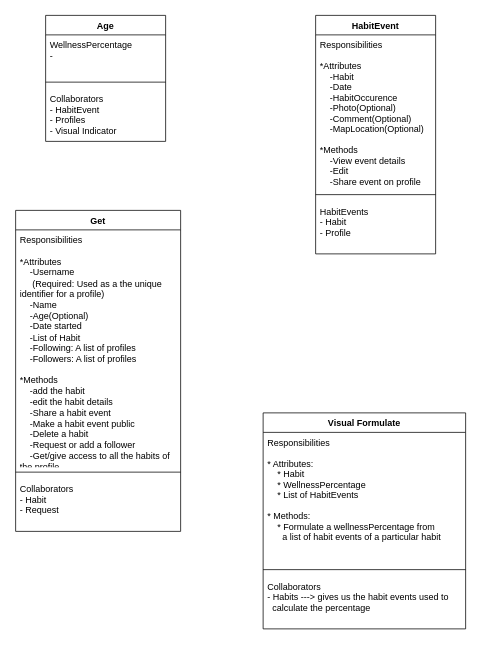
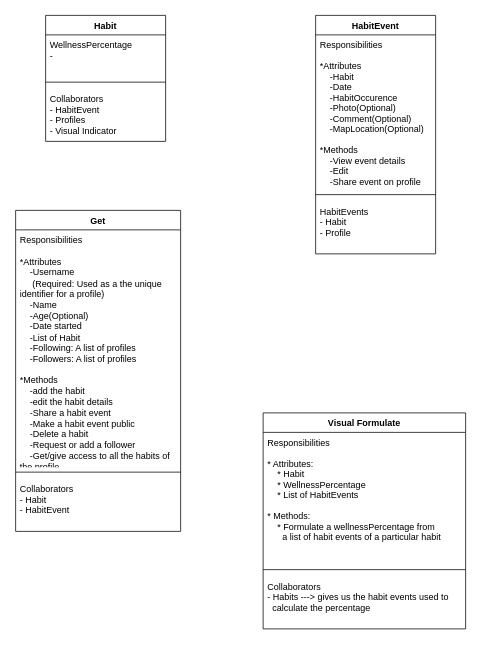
(105, 26) -> (105, 26)
(50, 489) -> (50, 489)
